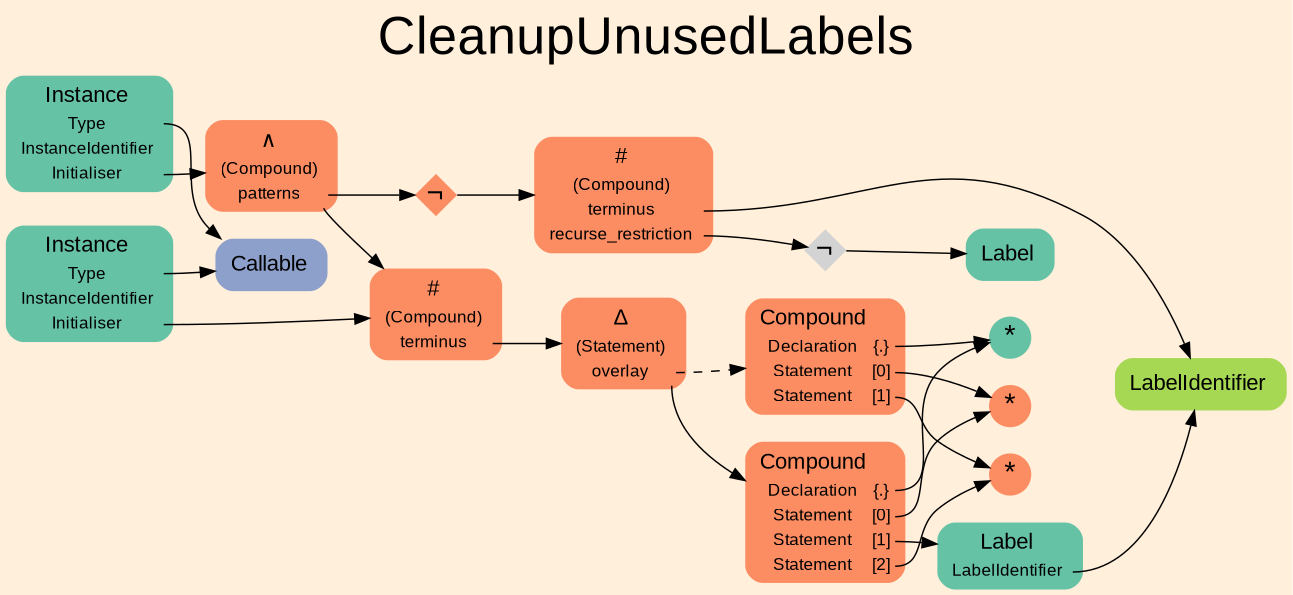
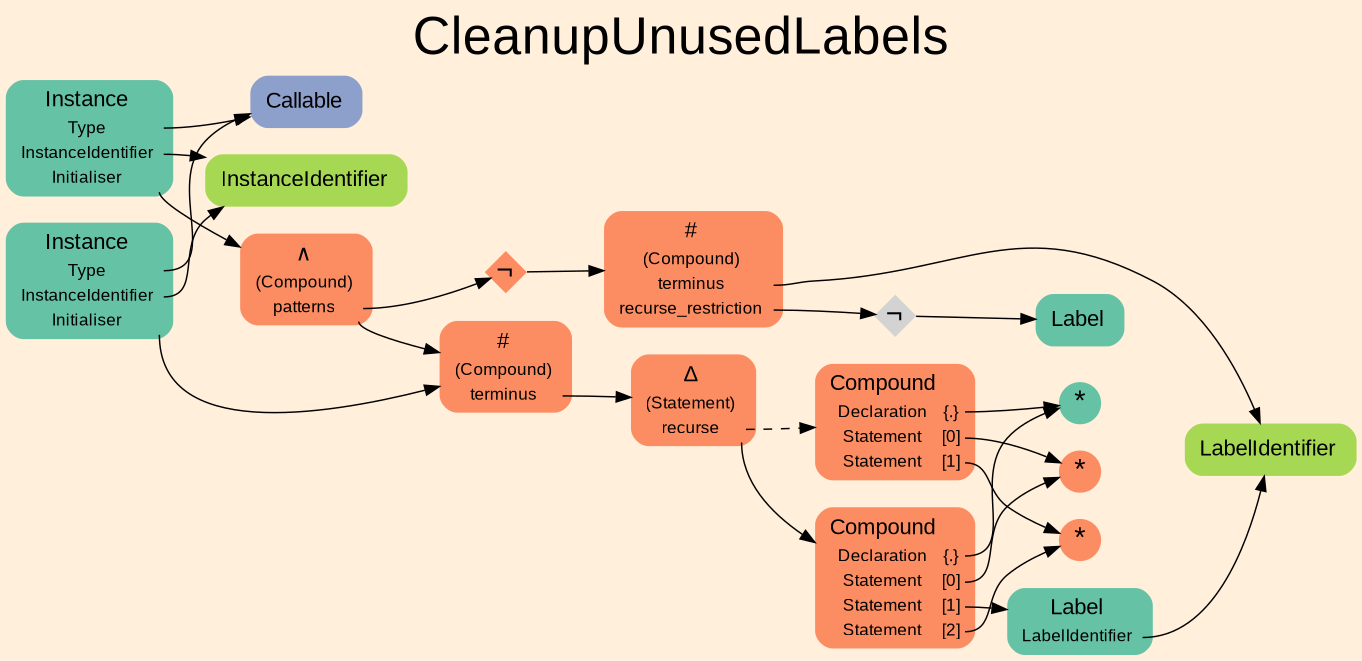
none -> (306, 180)
(621, 371) -> (691, 428)
